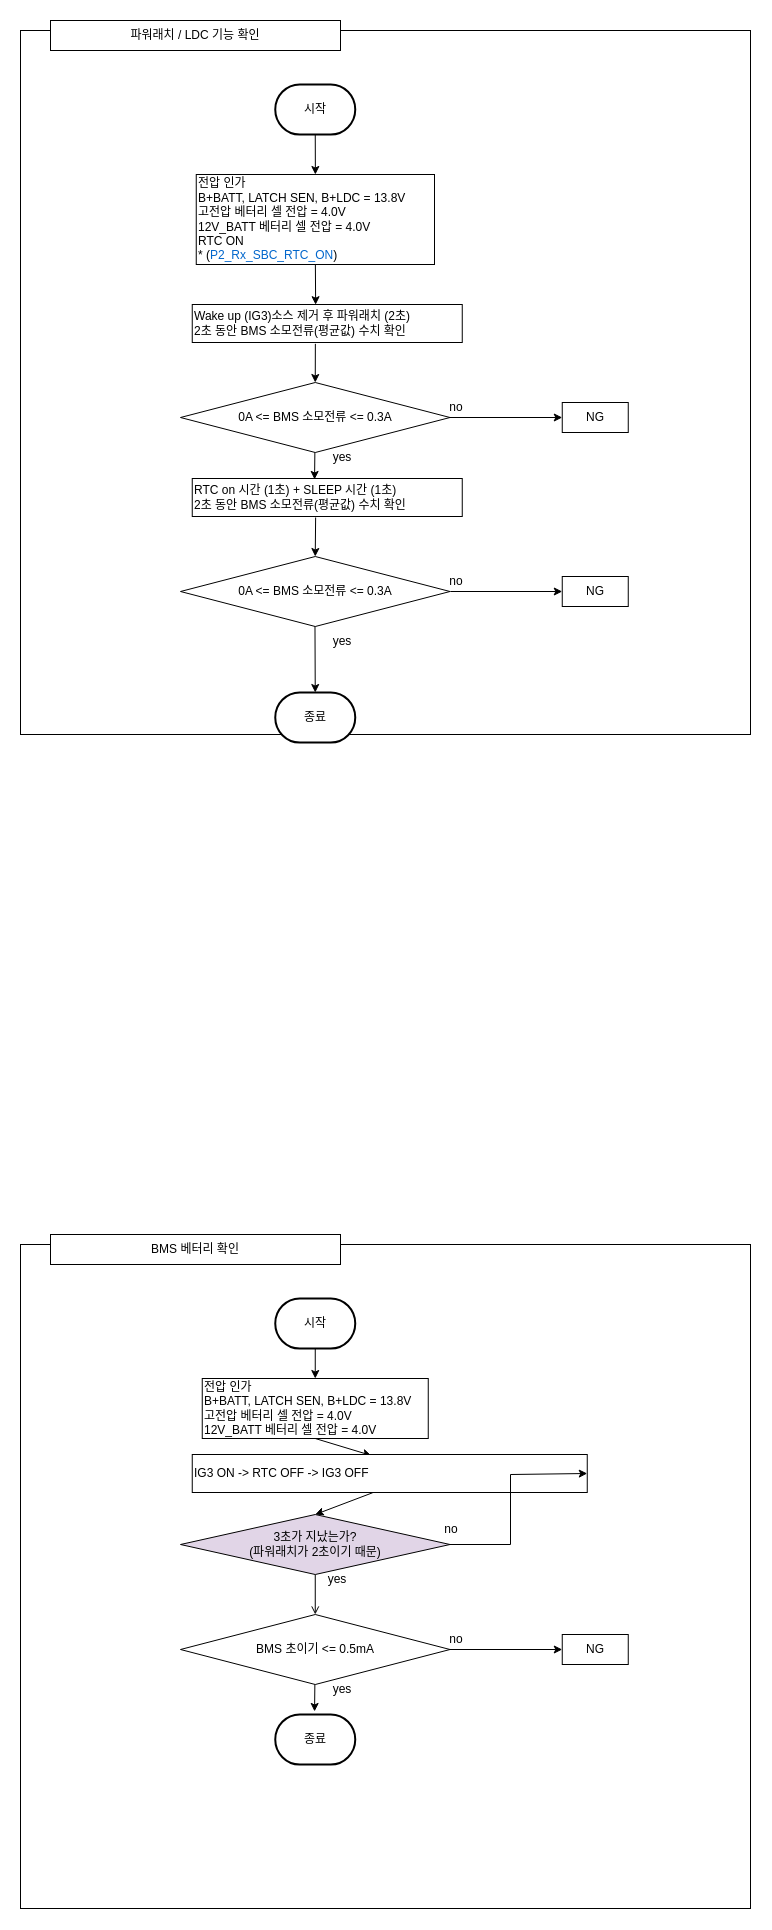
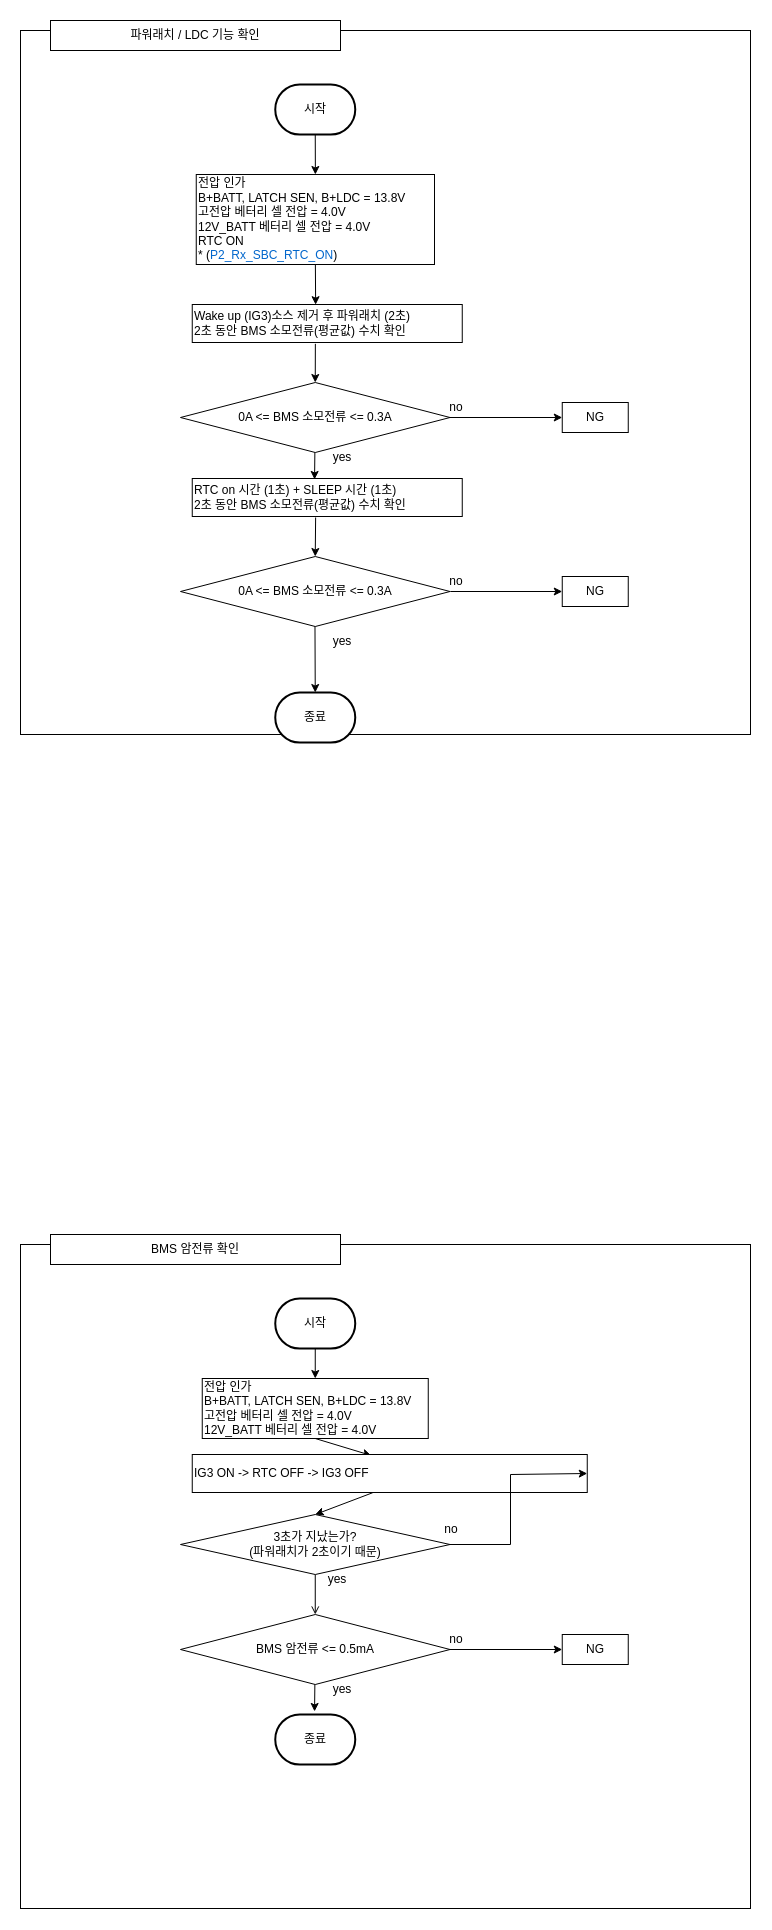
(196, 1250) -> (196, 1250)
(315, 1545) -> (315, 1545)
(316, 1650) -> (316, 1650)
